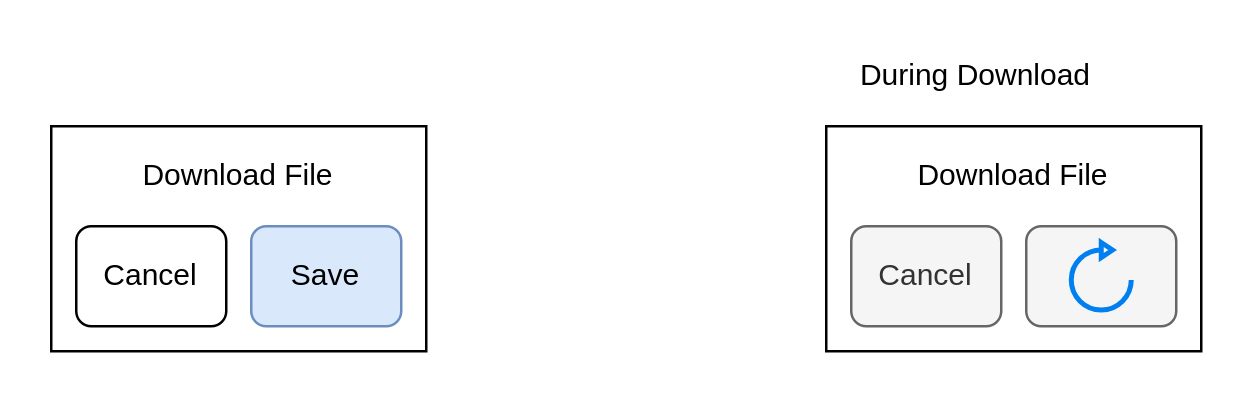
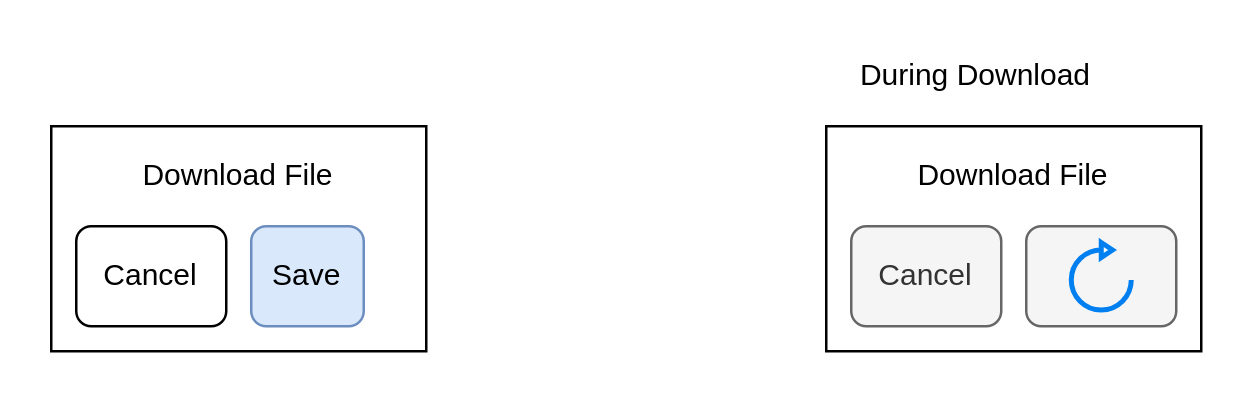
(326, 276) -> (308, 276)
